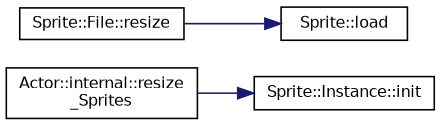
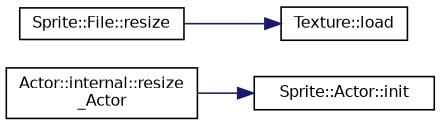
(344, 24) -> (344, 24)
(102, 93) -> (102, 93)
(344, 93) -> (344, 93)
